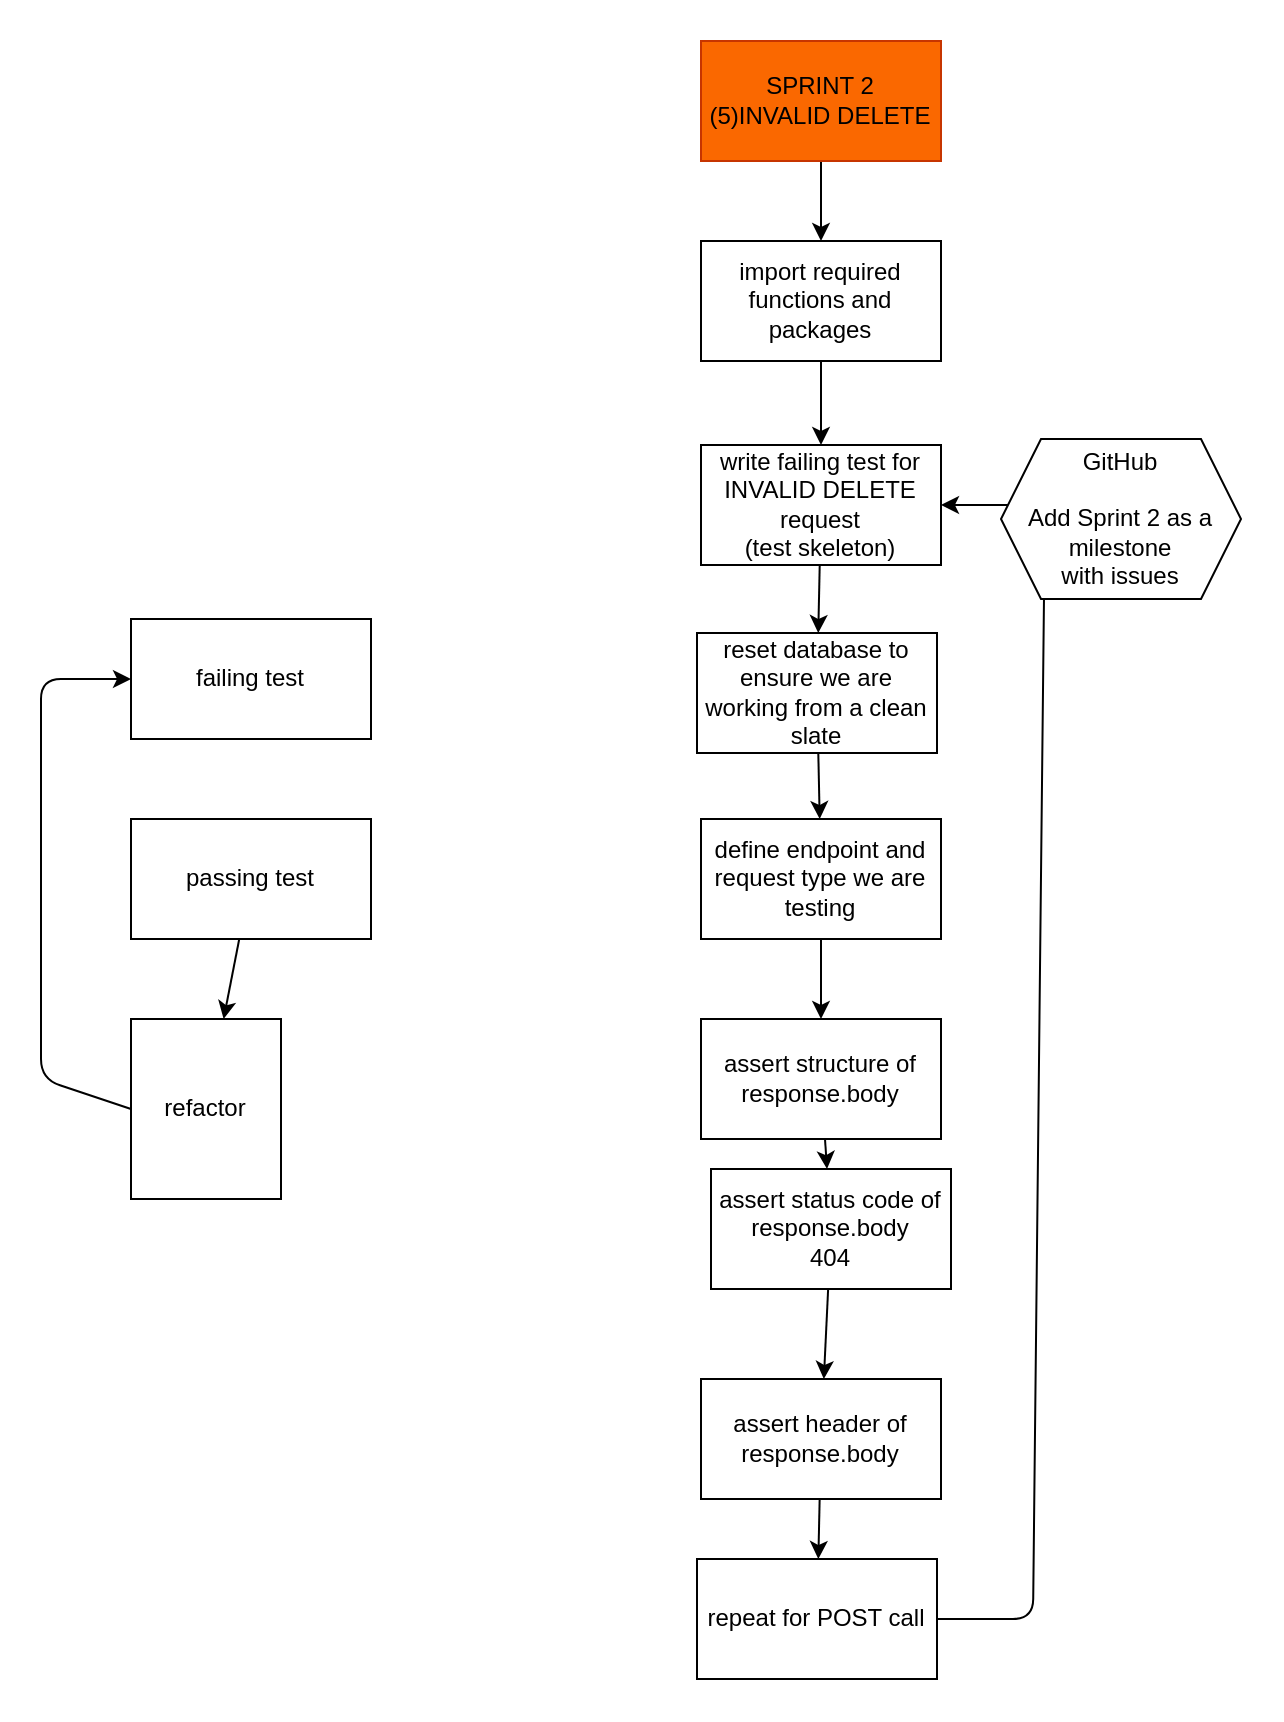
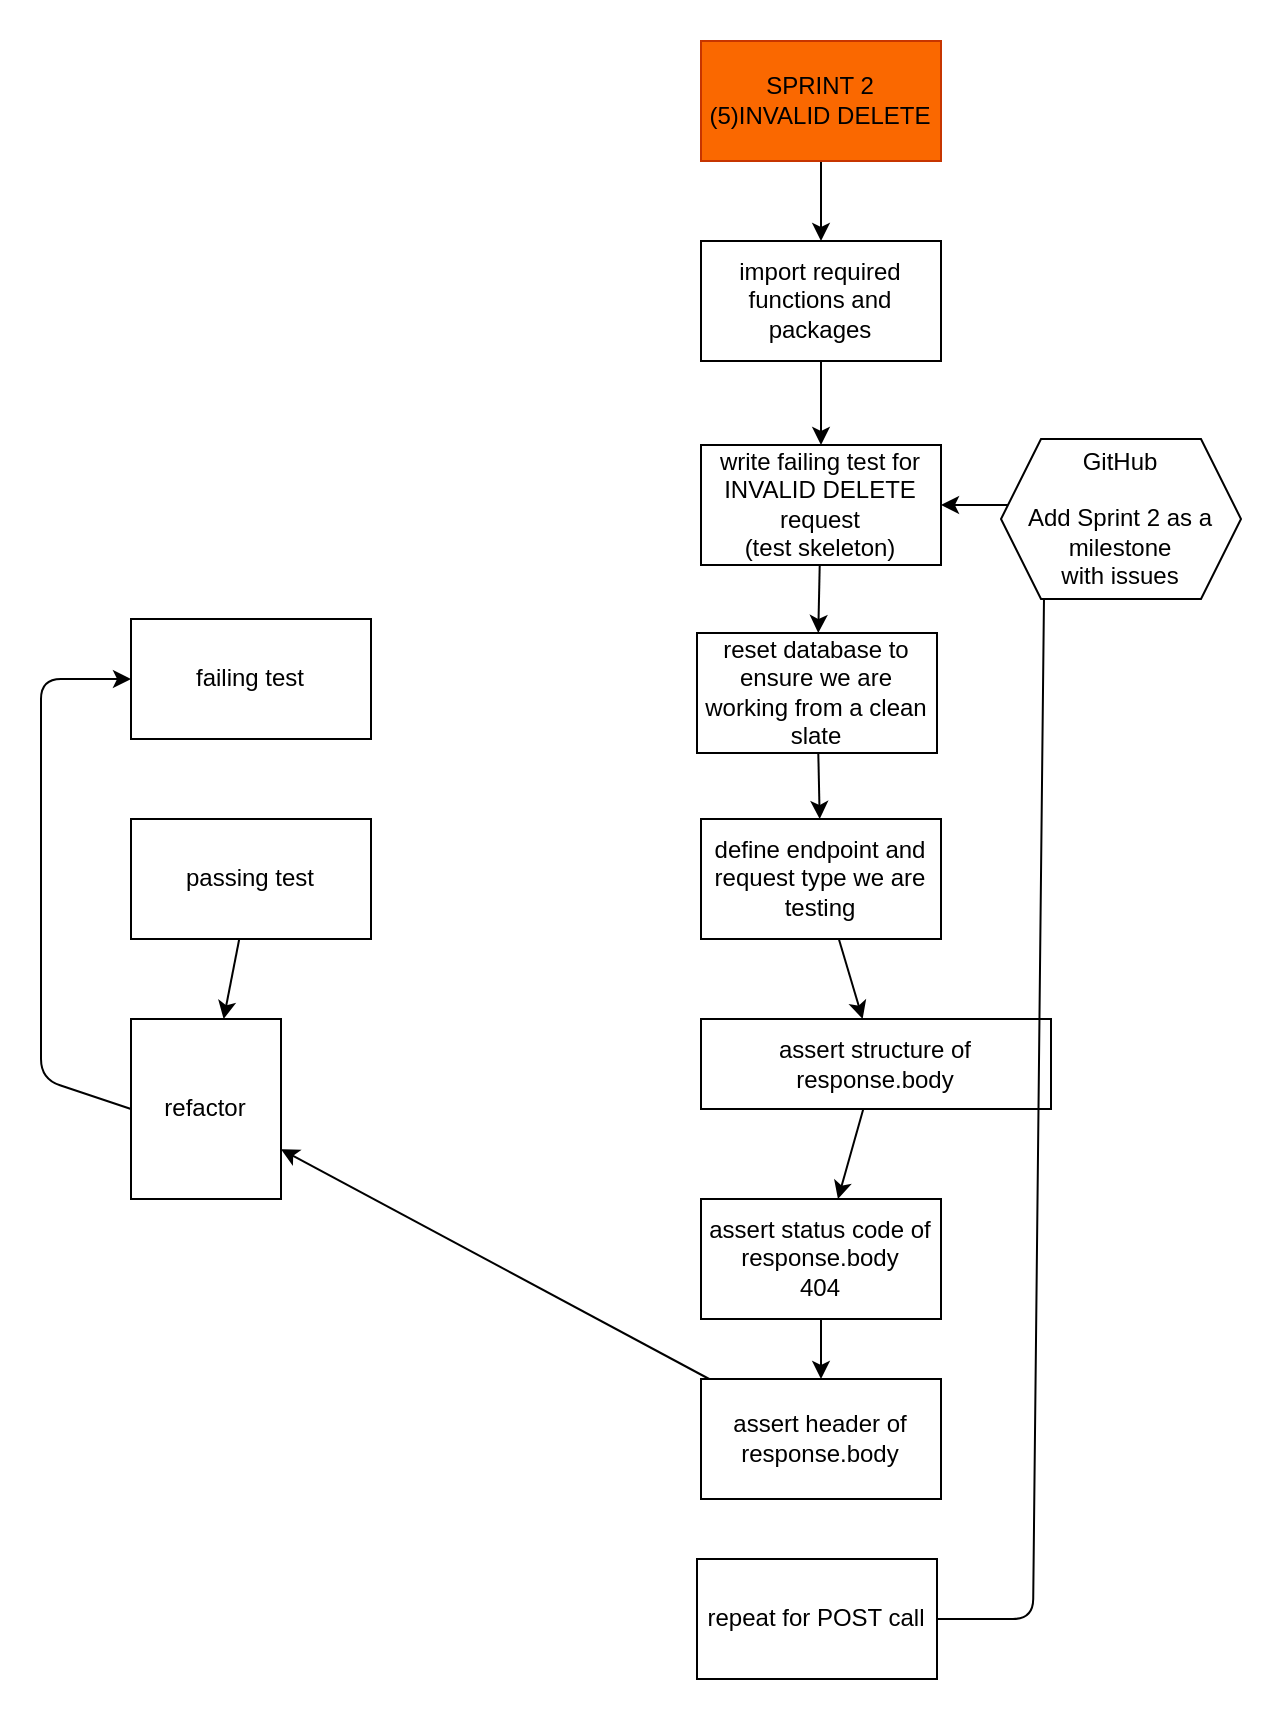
(821, 1079) -> (876, 1064)
(831, 1229) -> (821, 1259)
(819, 1522) -> (501, 1267)
